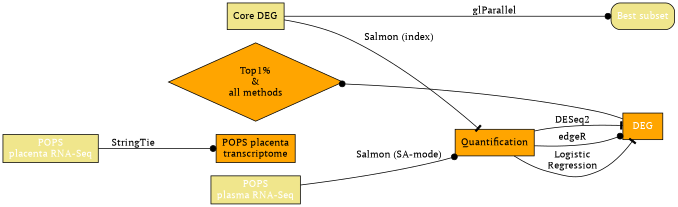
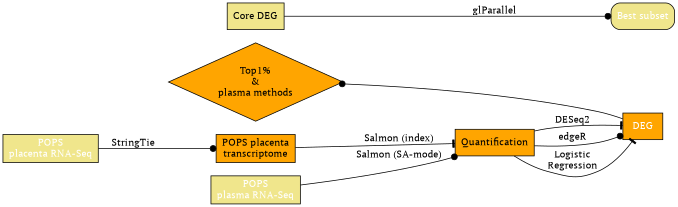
(387, 60) -> (373, 146)
(256, 82) -> (256, 82)
